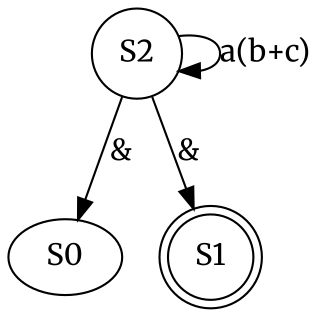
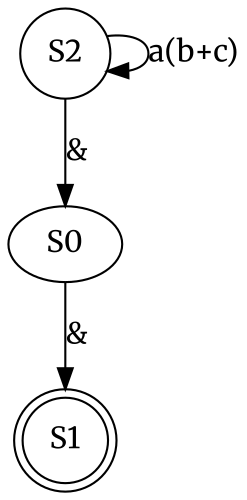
(169, 143) -> (65, 325)
